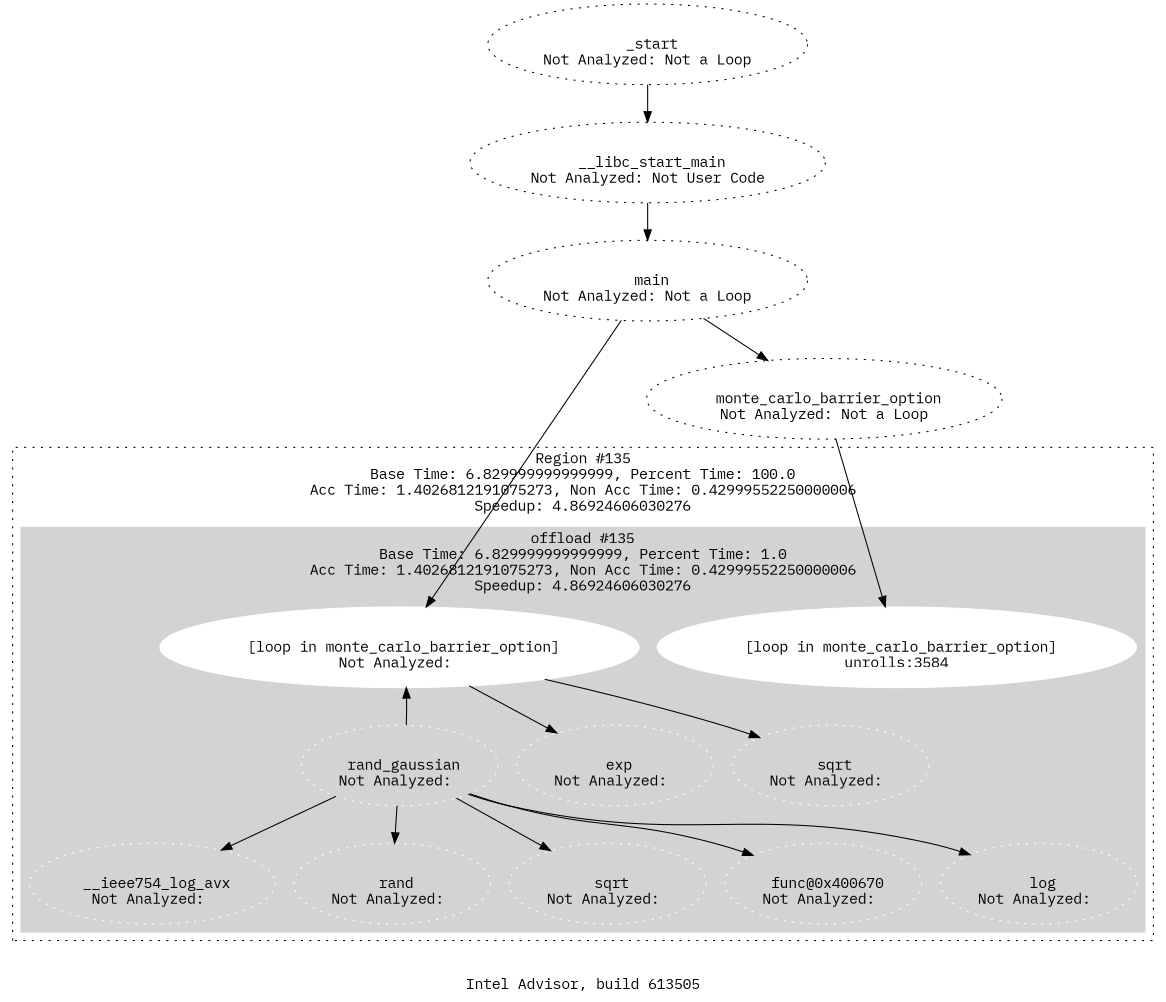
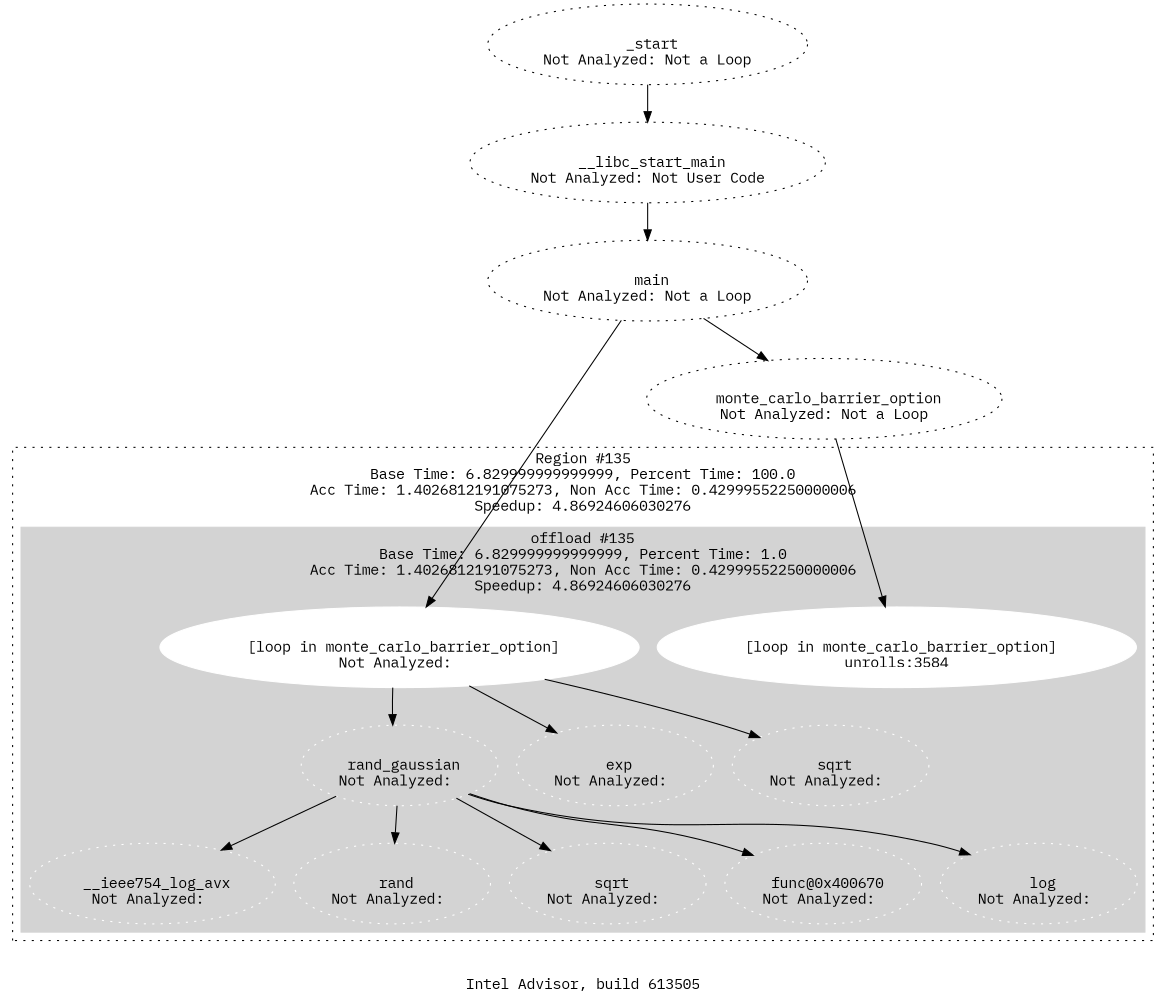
(407, 712) -> (392, 701)
